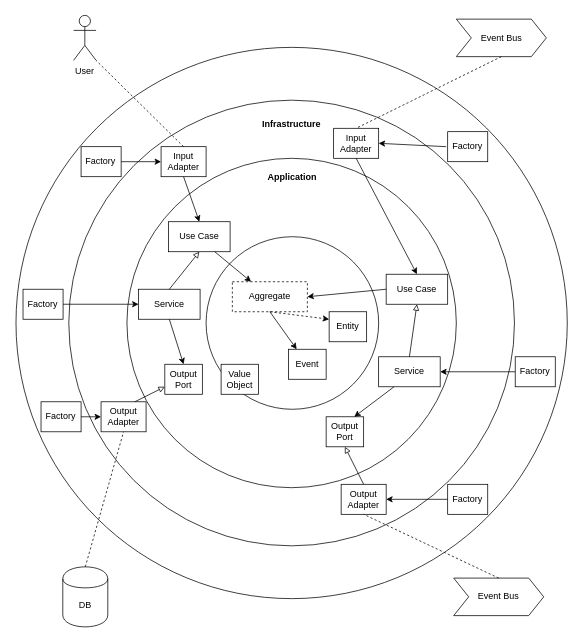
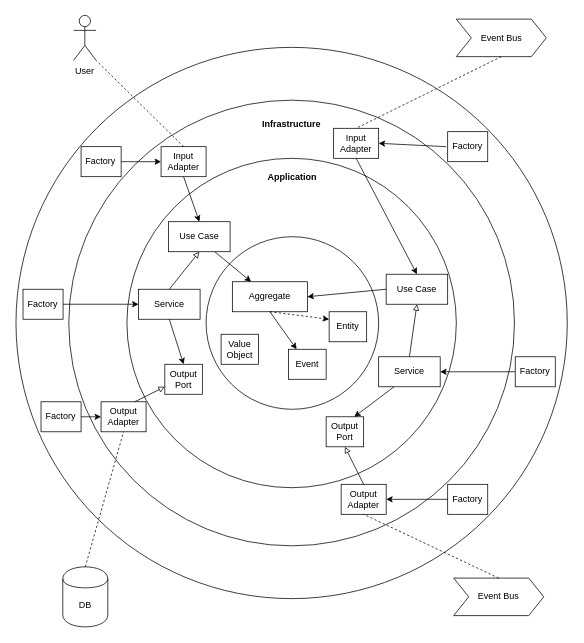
(270, 297) -> (270, 297)
(240, 379) -> (240, 349)
